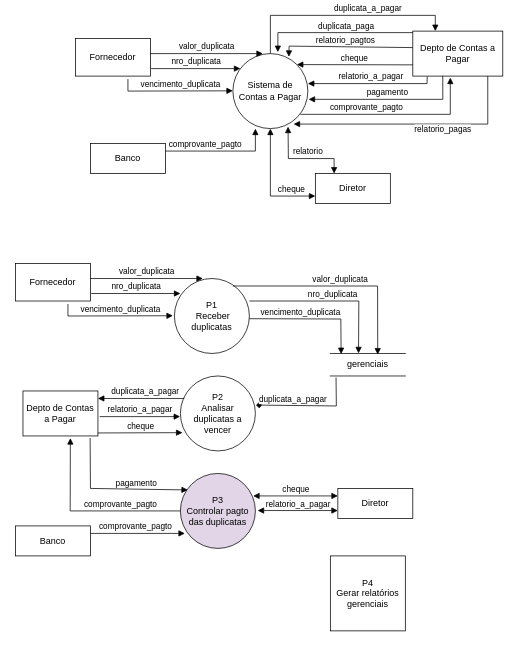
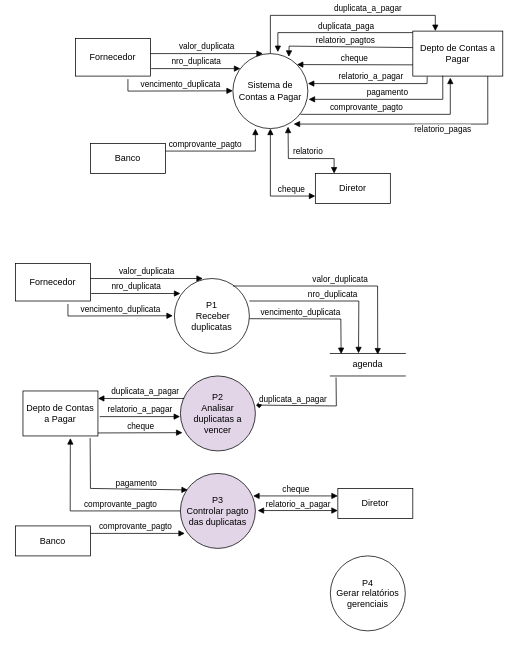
(368, 365) -> (368, 365)
(218, 414) -> (218, 414)
(368, 594) -> (368, 594)
